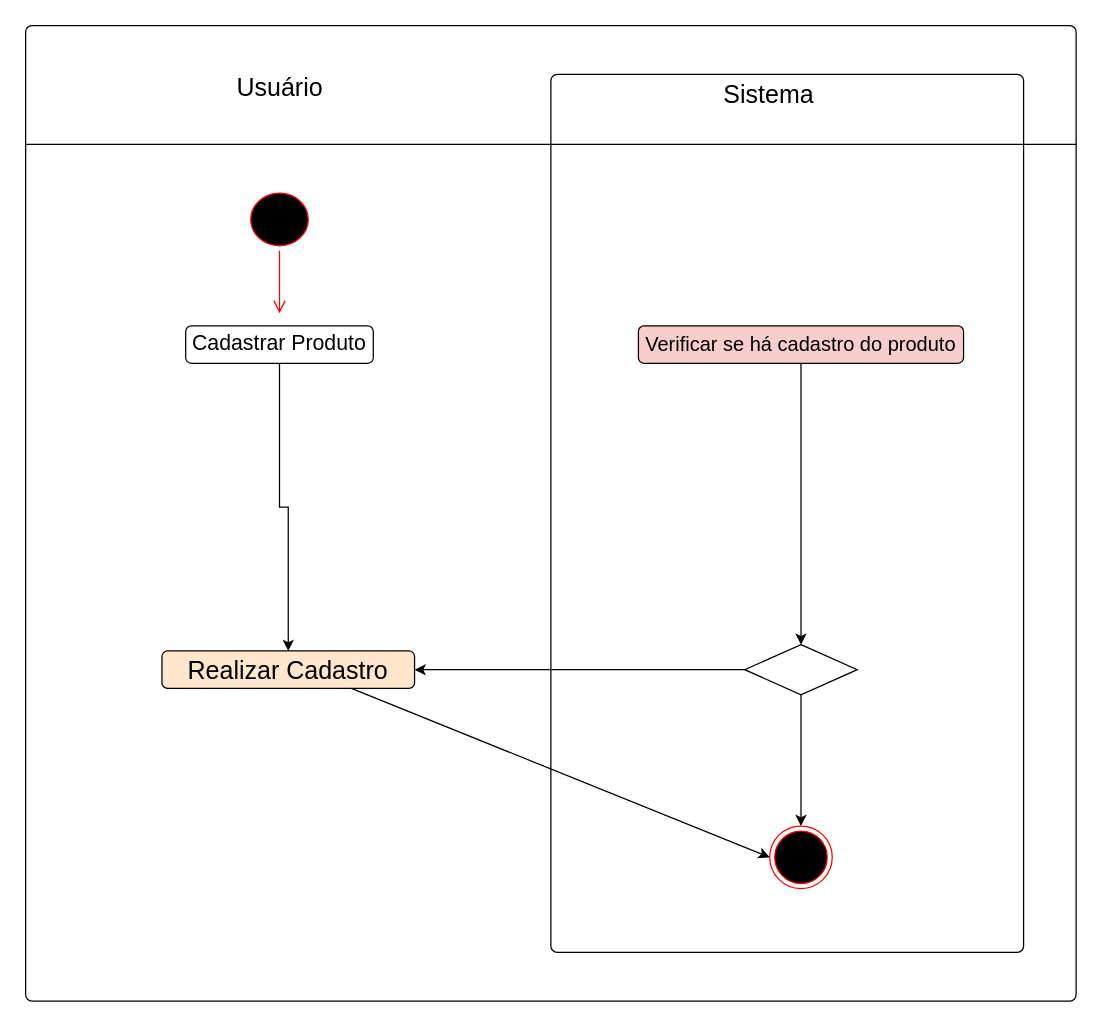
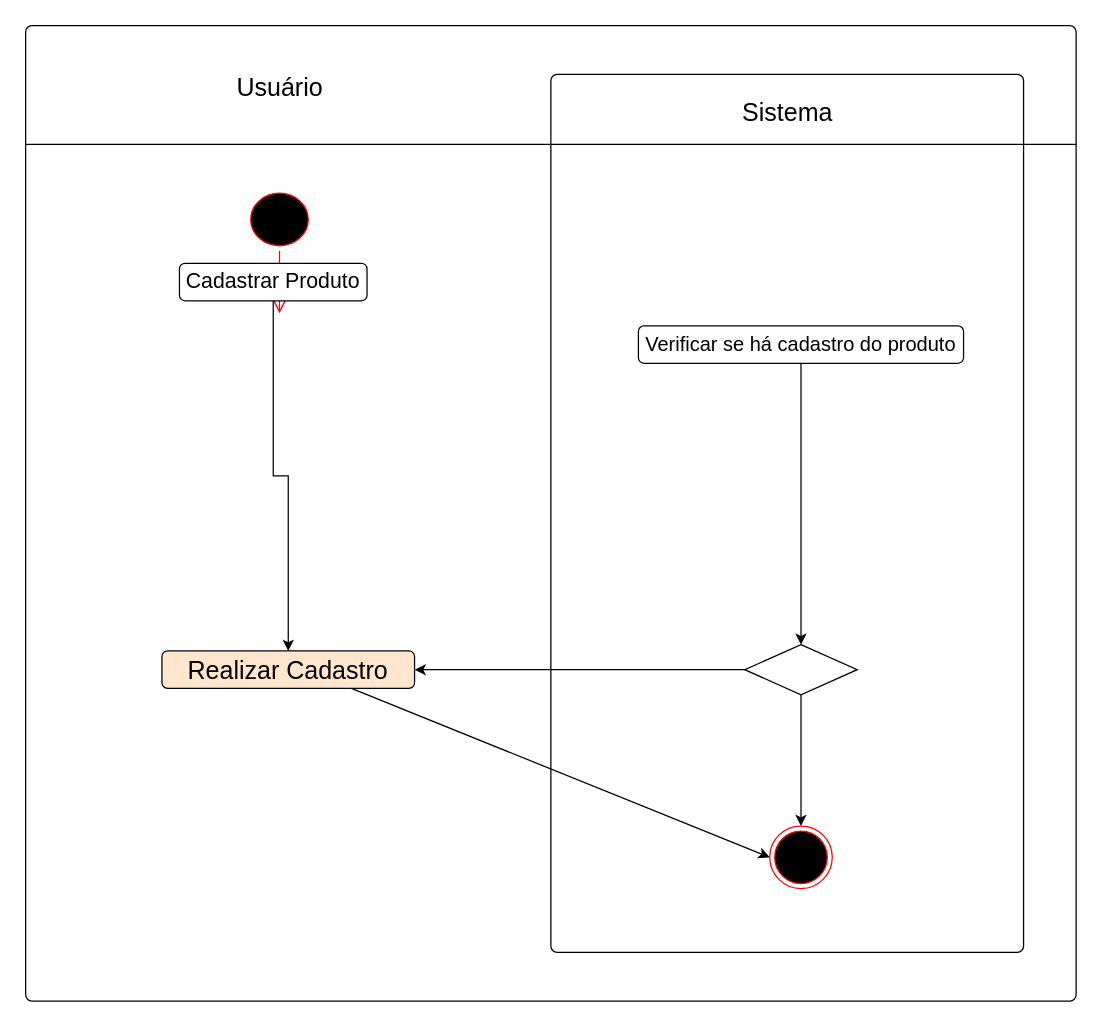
(768, 93) -> (787, 112)
(279, 344) -> (273, 282)
(801, 344) -> (801, 344)
